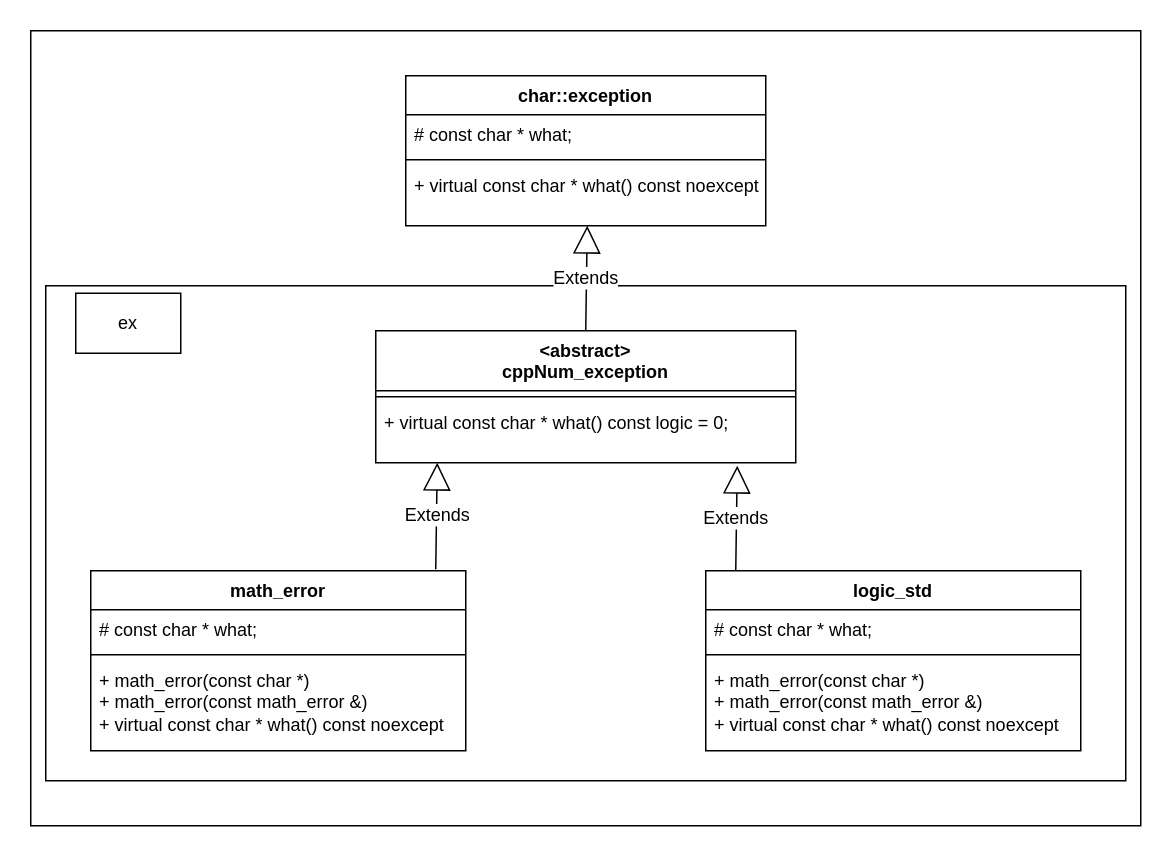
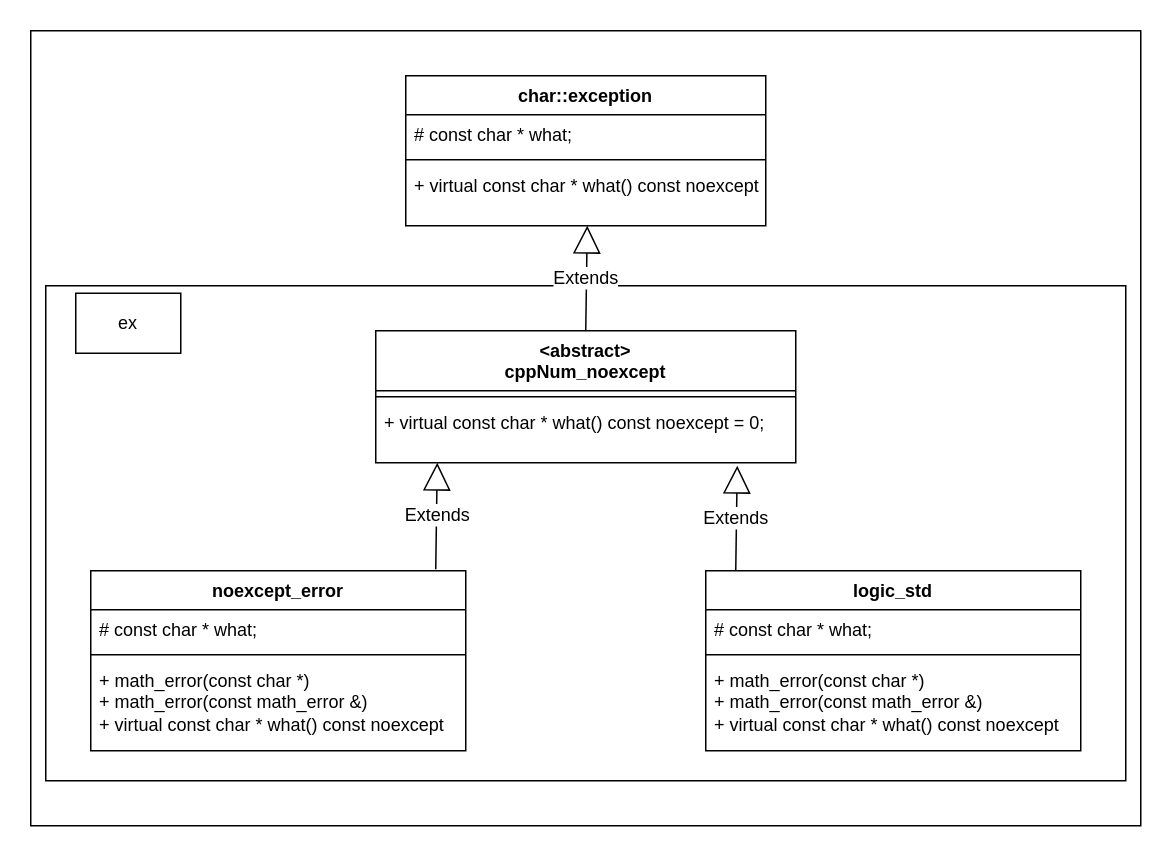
(586, 363) -> (586, 363)
(584, 424) -> (587, 435)
(278, 592) -> (278, 592)
